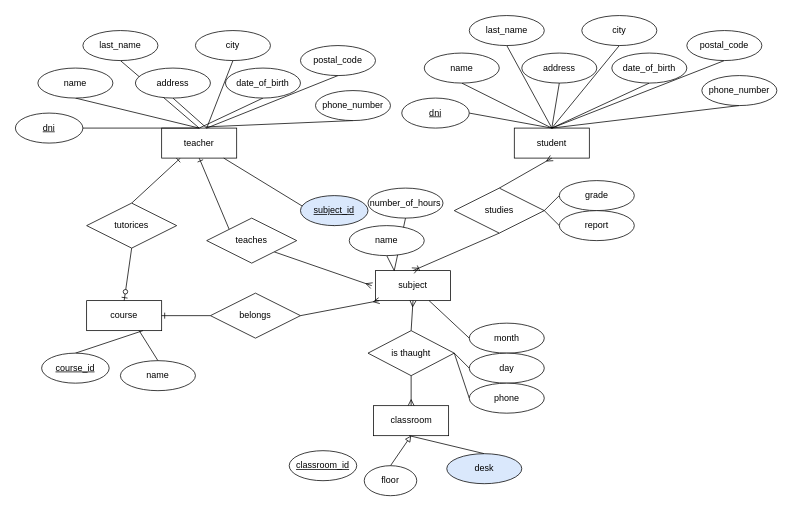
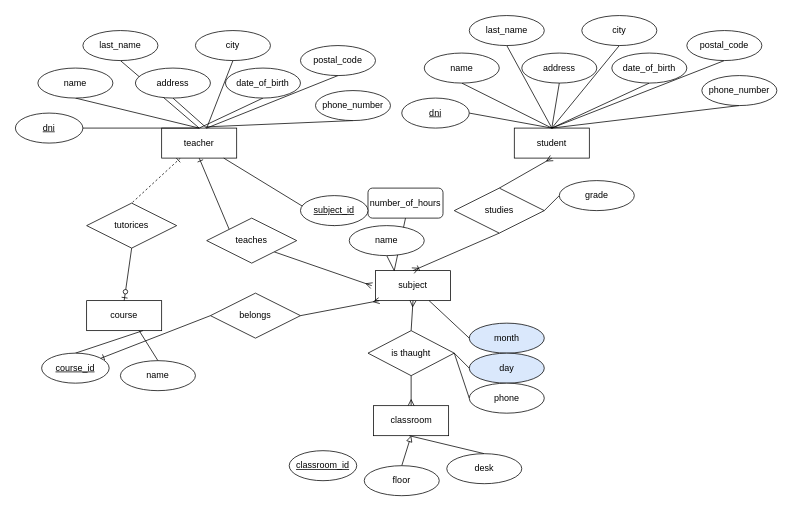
(156, 180) -> (156, 180)
(405, 203) -> (405, 203)
(334, 210) -> (334, 210)
(553, 219) -> none
(597, 225) -> none
(186, 315) -> (156, 337)
(507, 338) -> (507, 338)
(507, 368) -> (507, 368)
(484, 468) -> (484, 468)
(390, 480) -> (402, 480)
